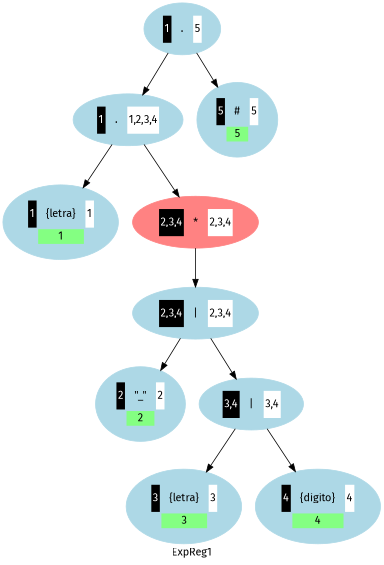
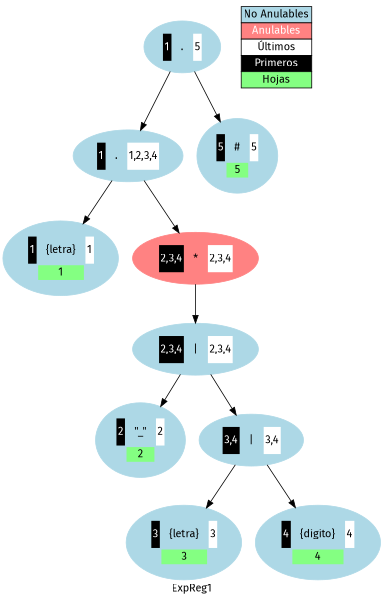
none -> (276, 47)
